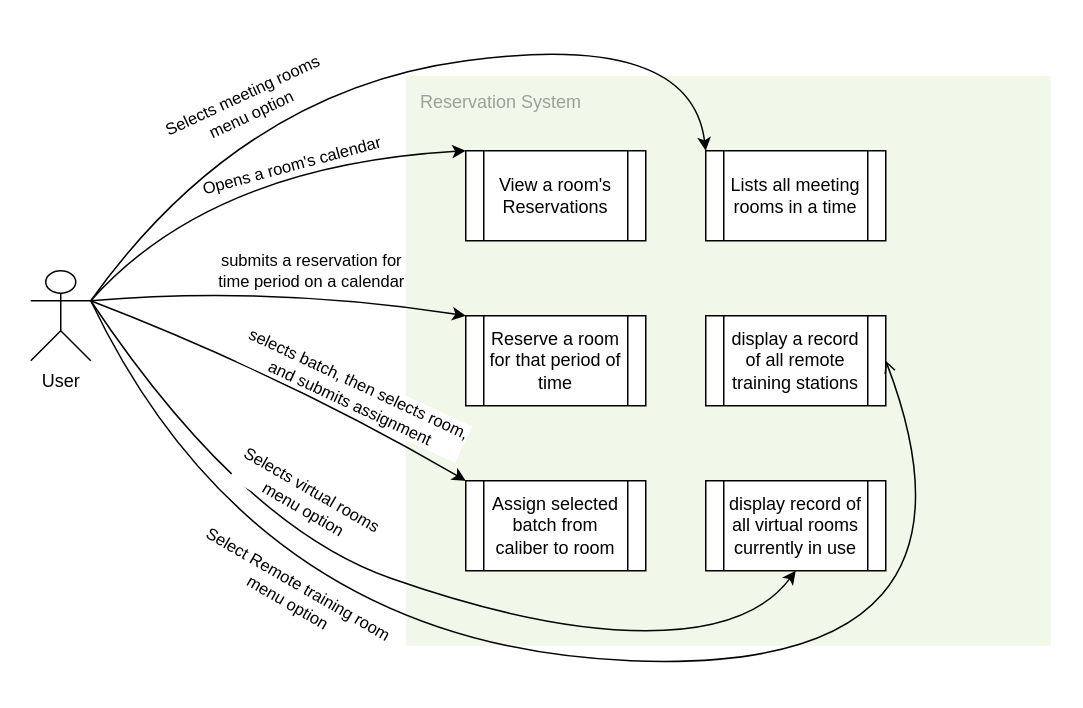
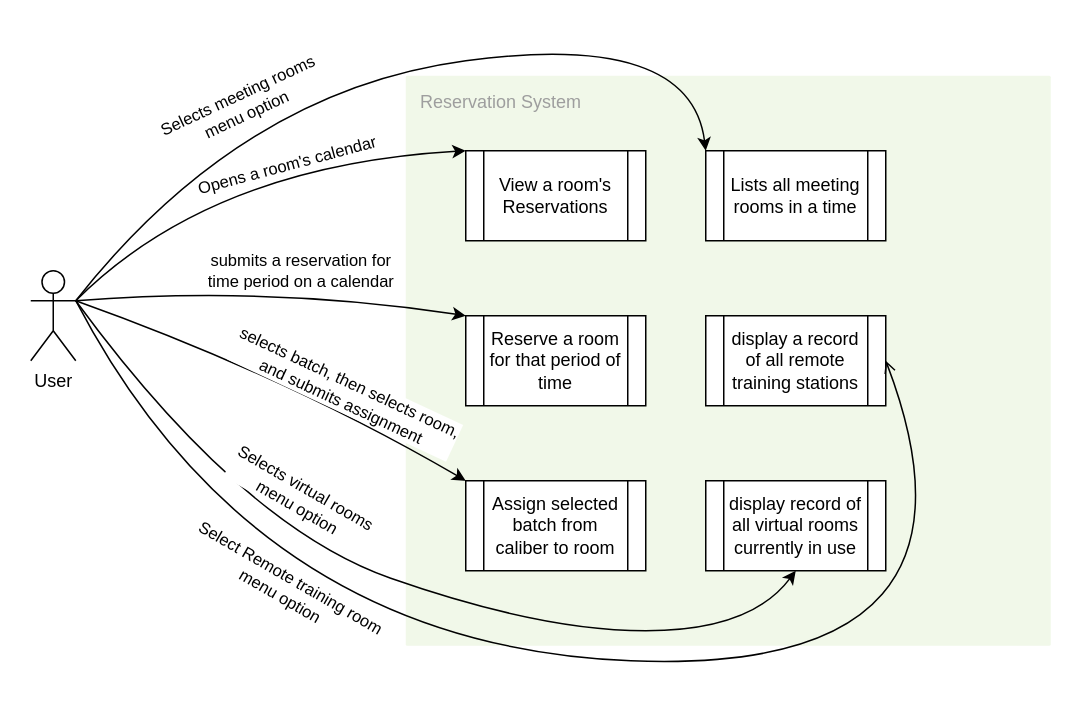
(61, 316) -> (53, 316)
